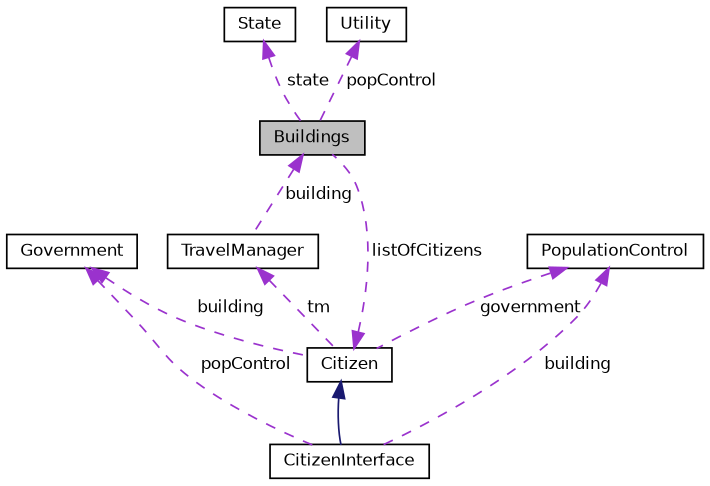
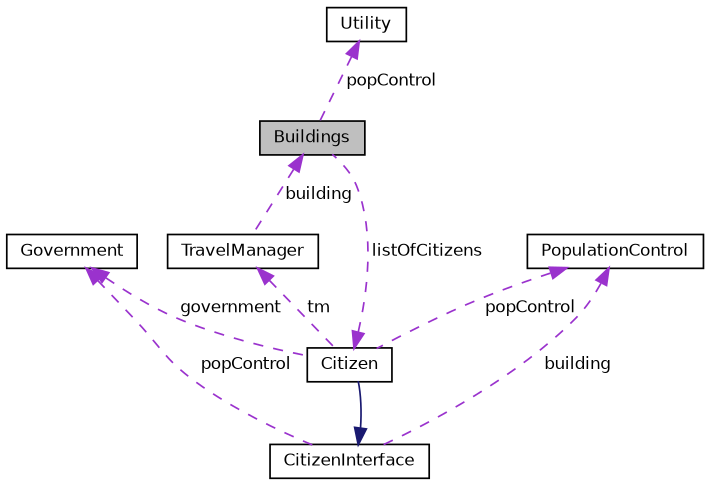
(260, 25) -> none
(229, 308) -> (229, 308)
(528, 308) -> (528, 308)
(338, 422) -> (361, 404)
